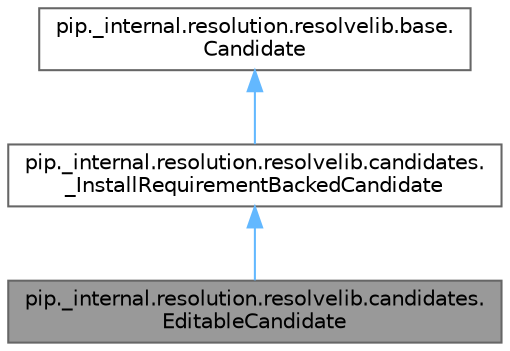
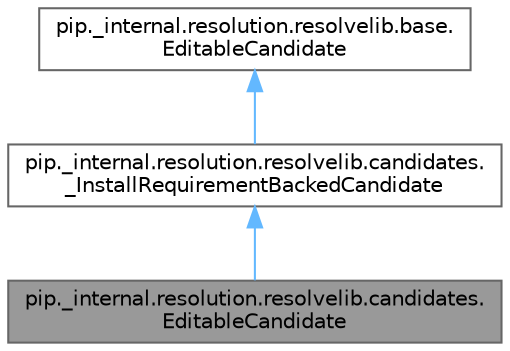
(255, 39) -> (255, 39)
